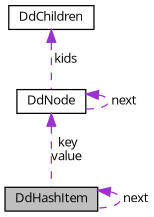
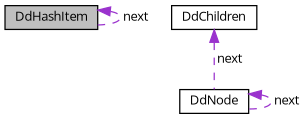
(65, 60) -> (229, 60)
(51, 157) -> none
